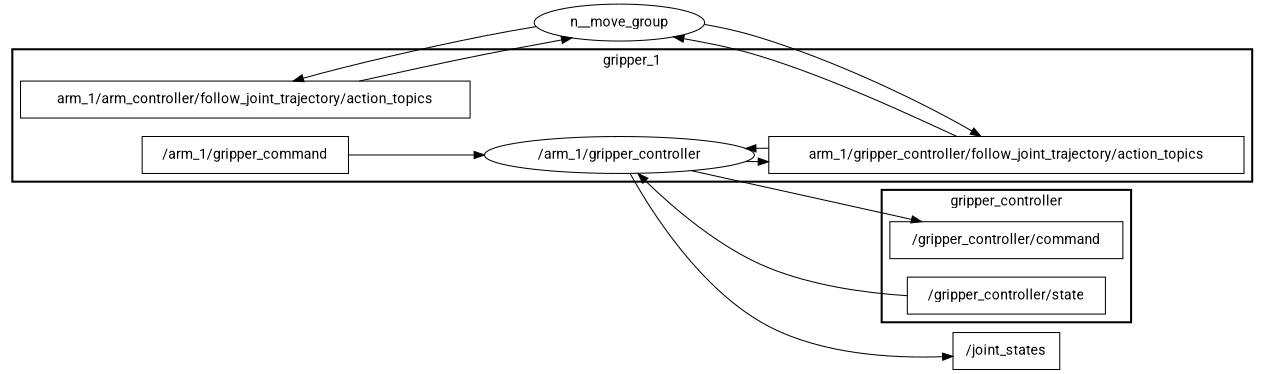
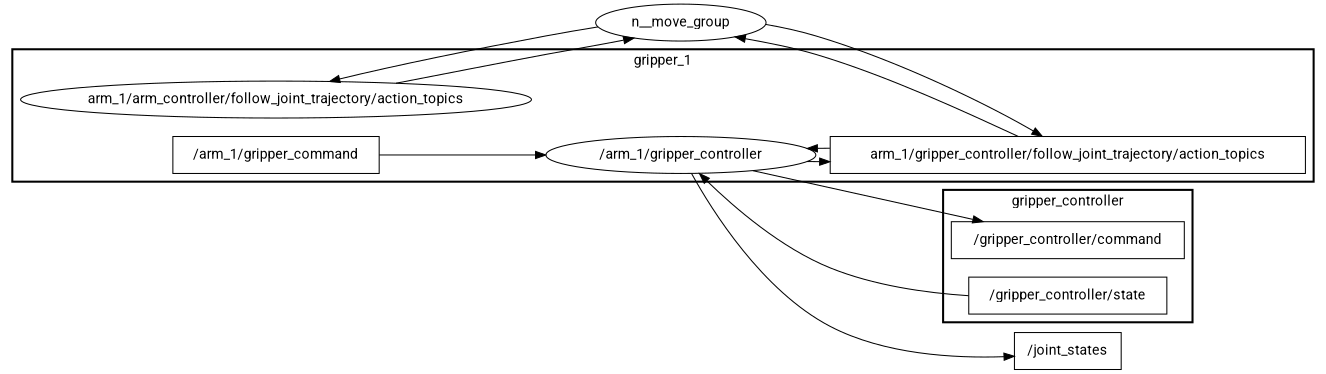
(245, 100) -> (276, 100)
